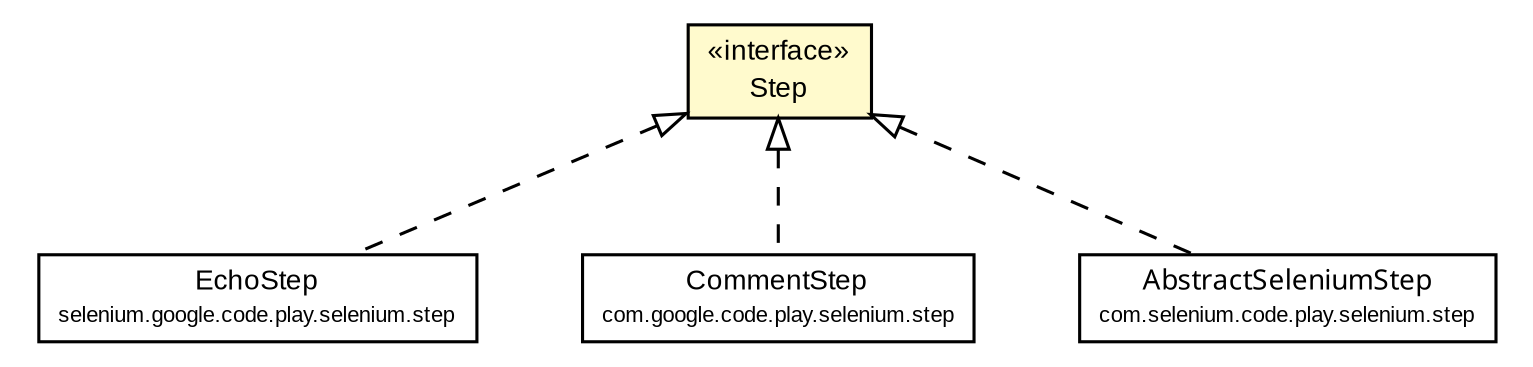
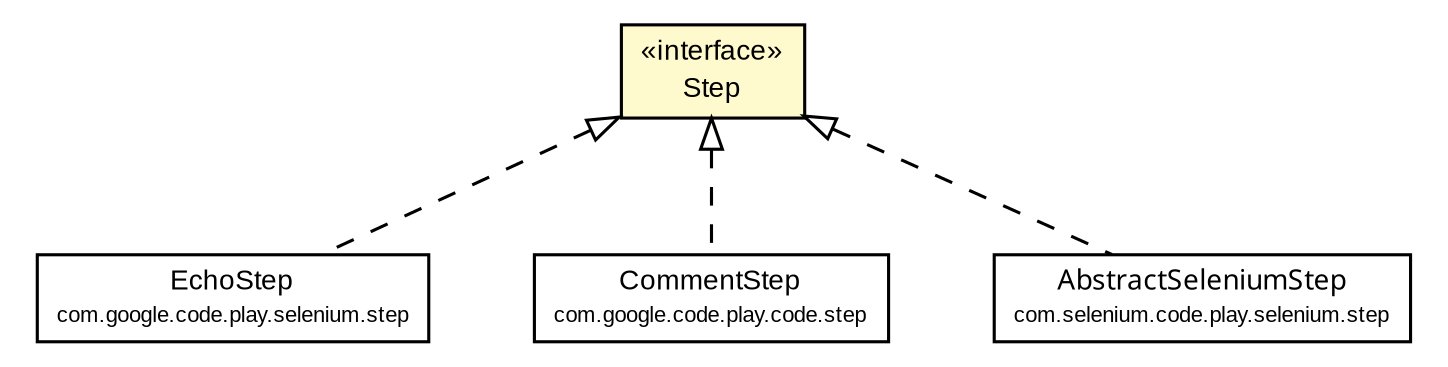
(258, 315) -> (233, 315)
(778, 315) -> (711, 315)
